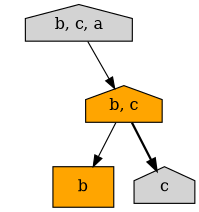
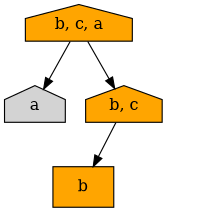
(79, 25) -> (79, 25)
none -> (35, 106)
(164, 187) -> none
